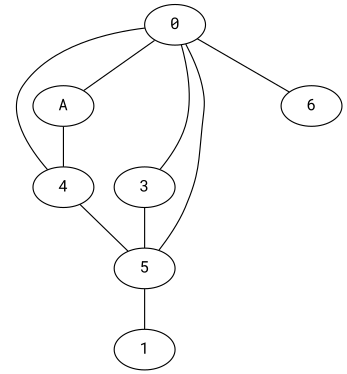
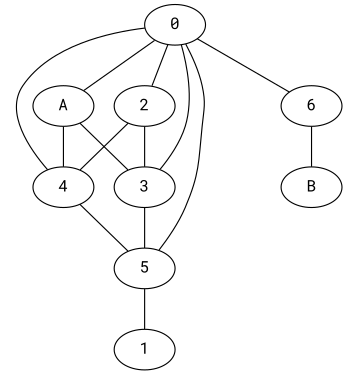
none -> (145, 106)
none -> (99, 142)
none -> (312, 187)
